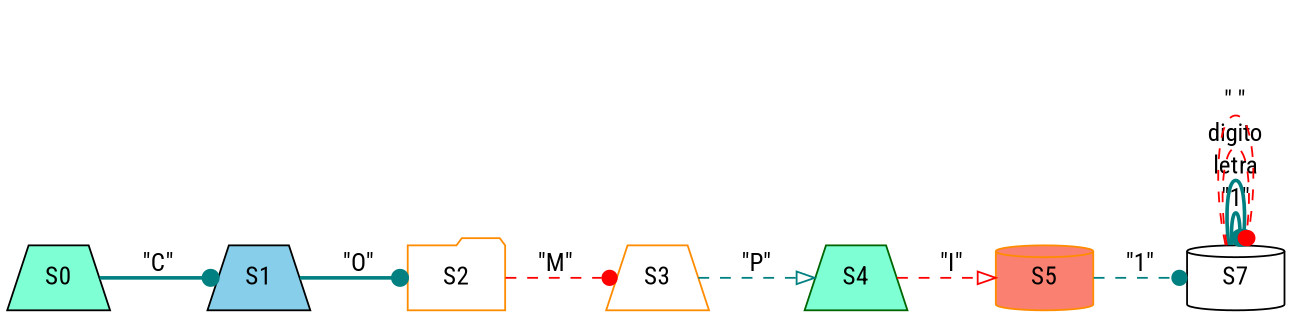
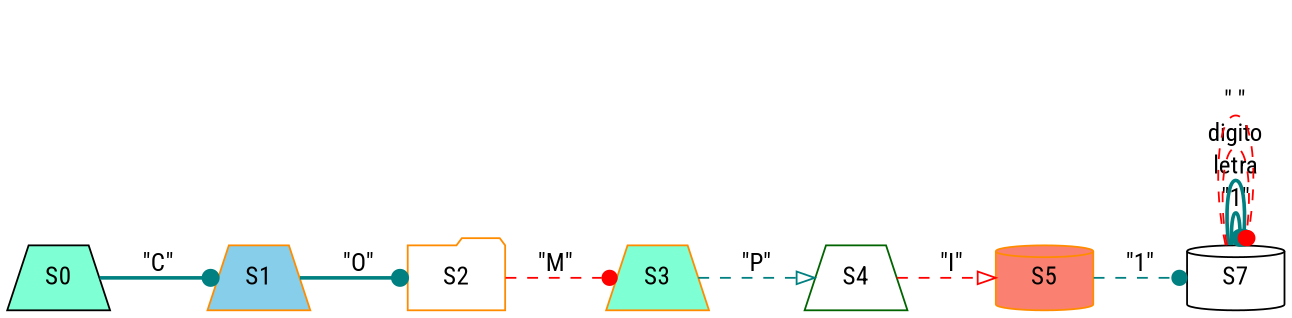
(259, 278) -> (259, 278)
(658, 278) -> (658, 278)
(856, 278) -> (856, 278)
